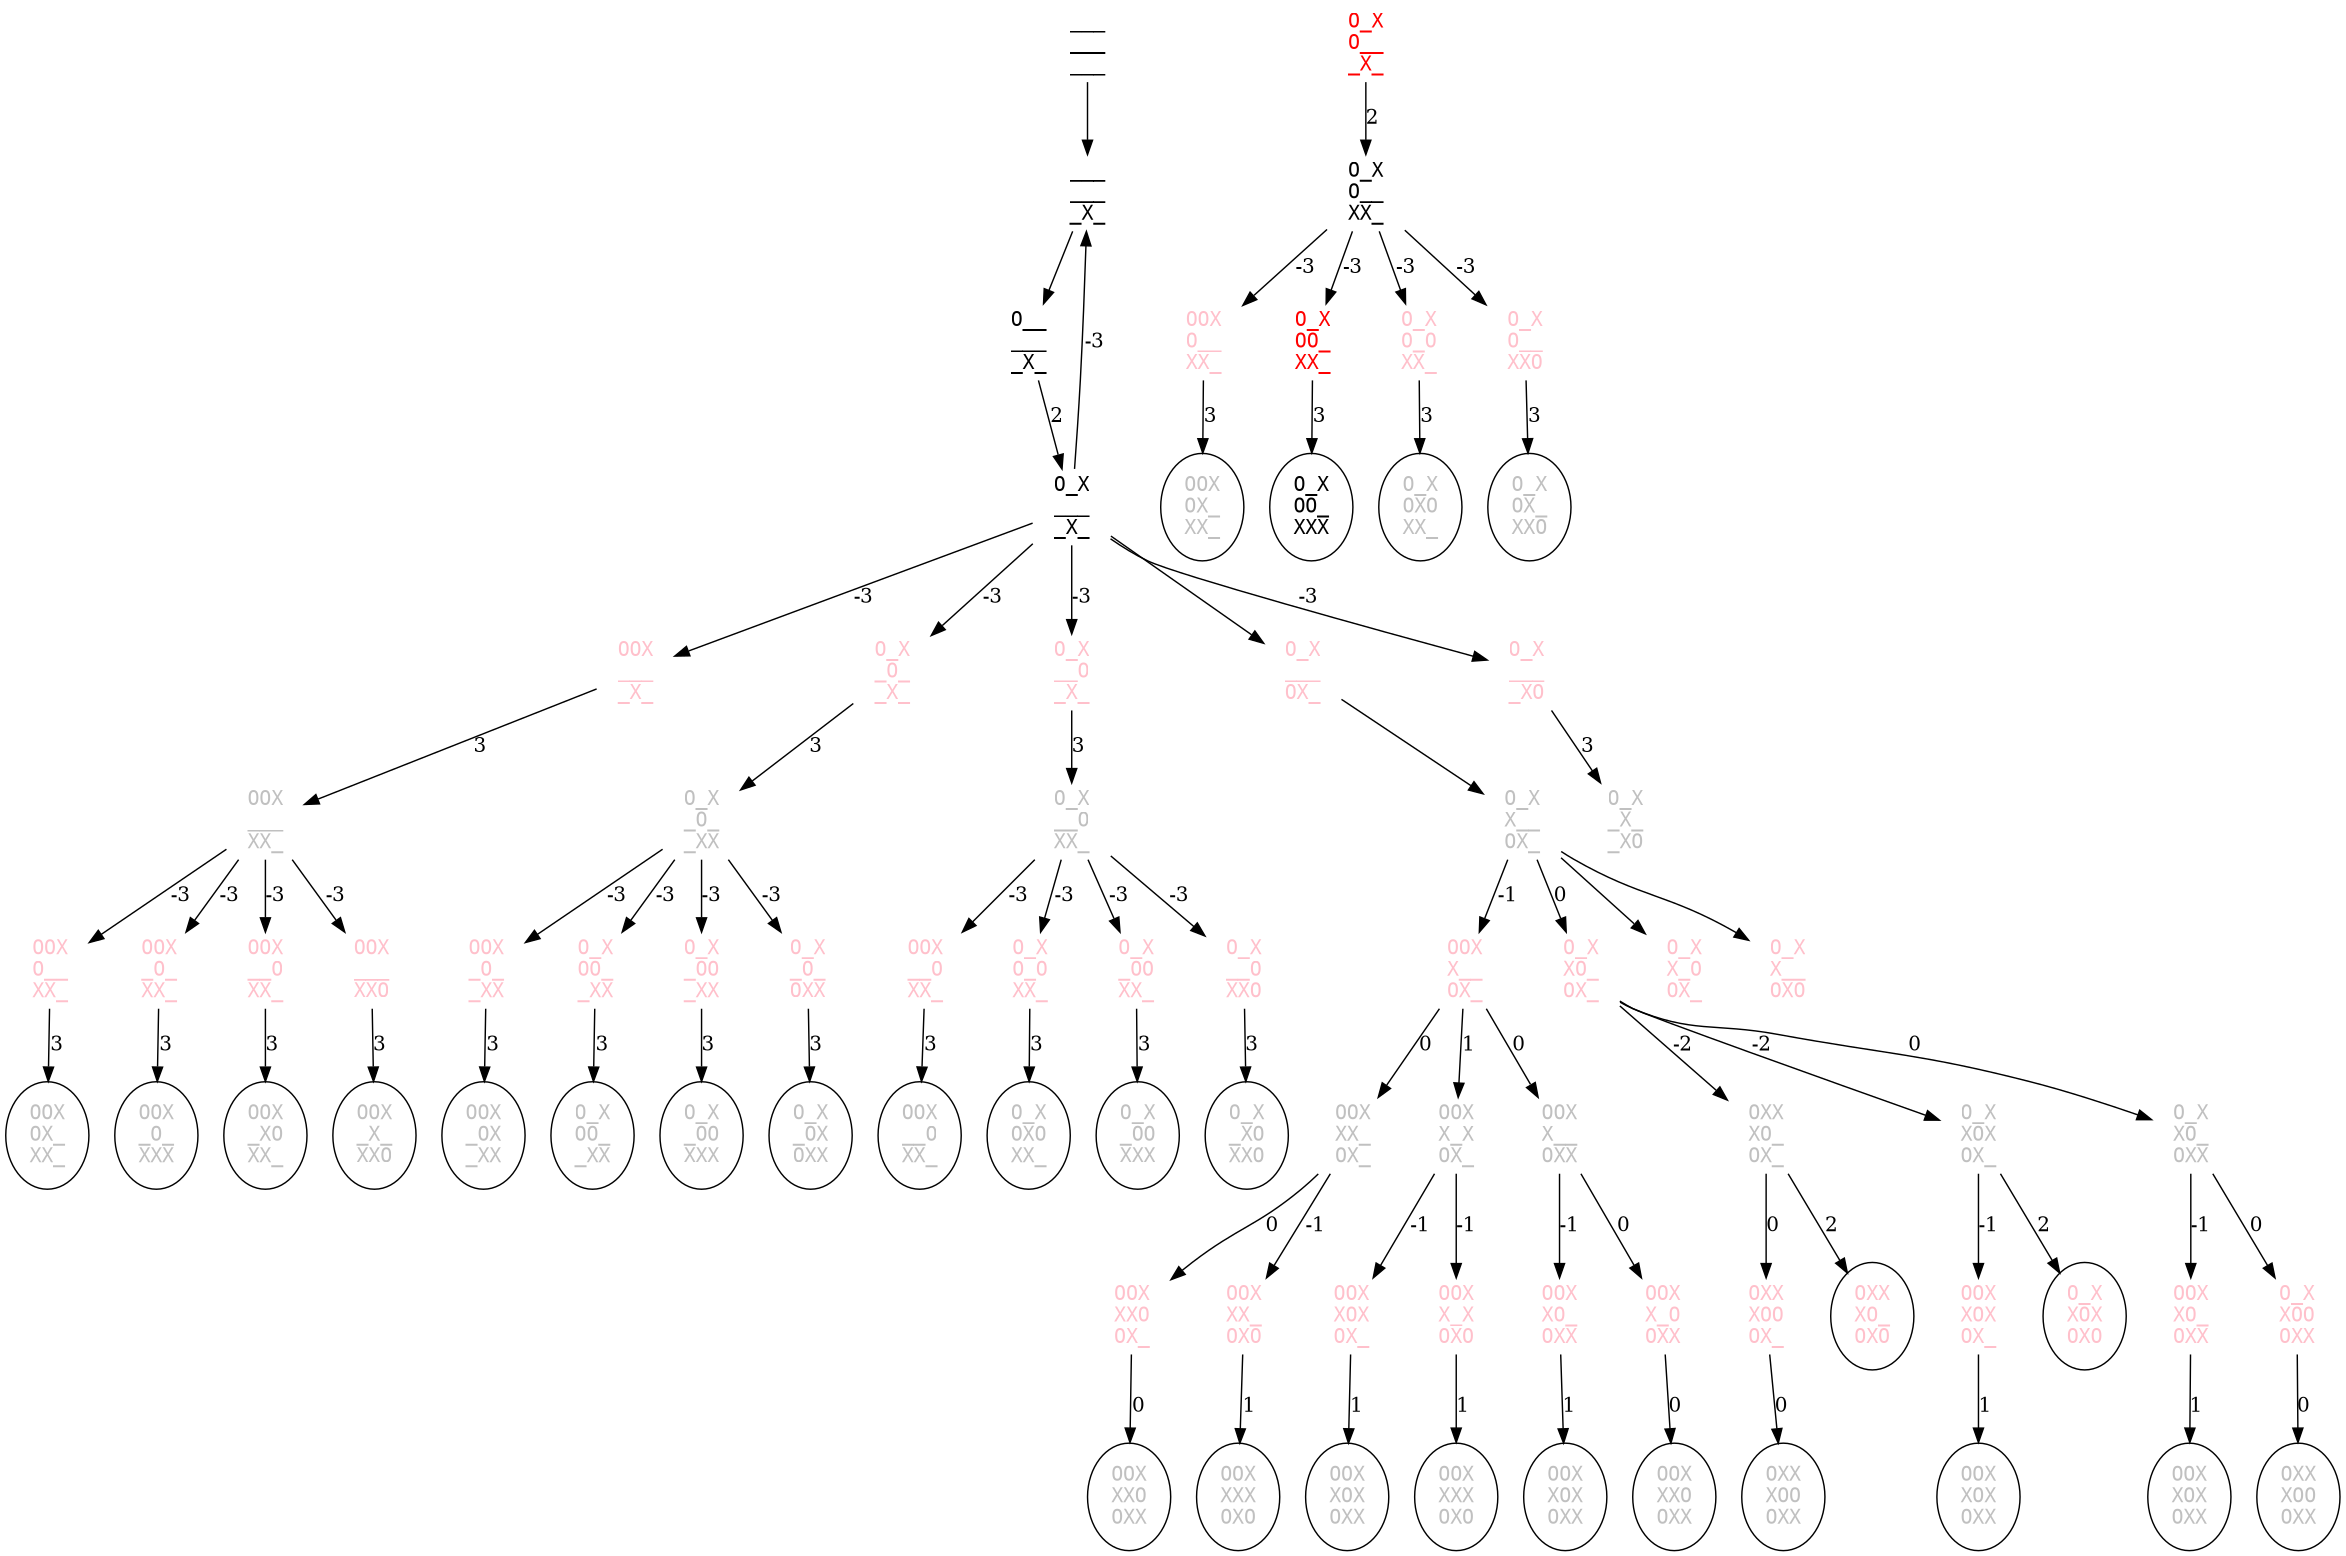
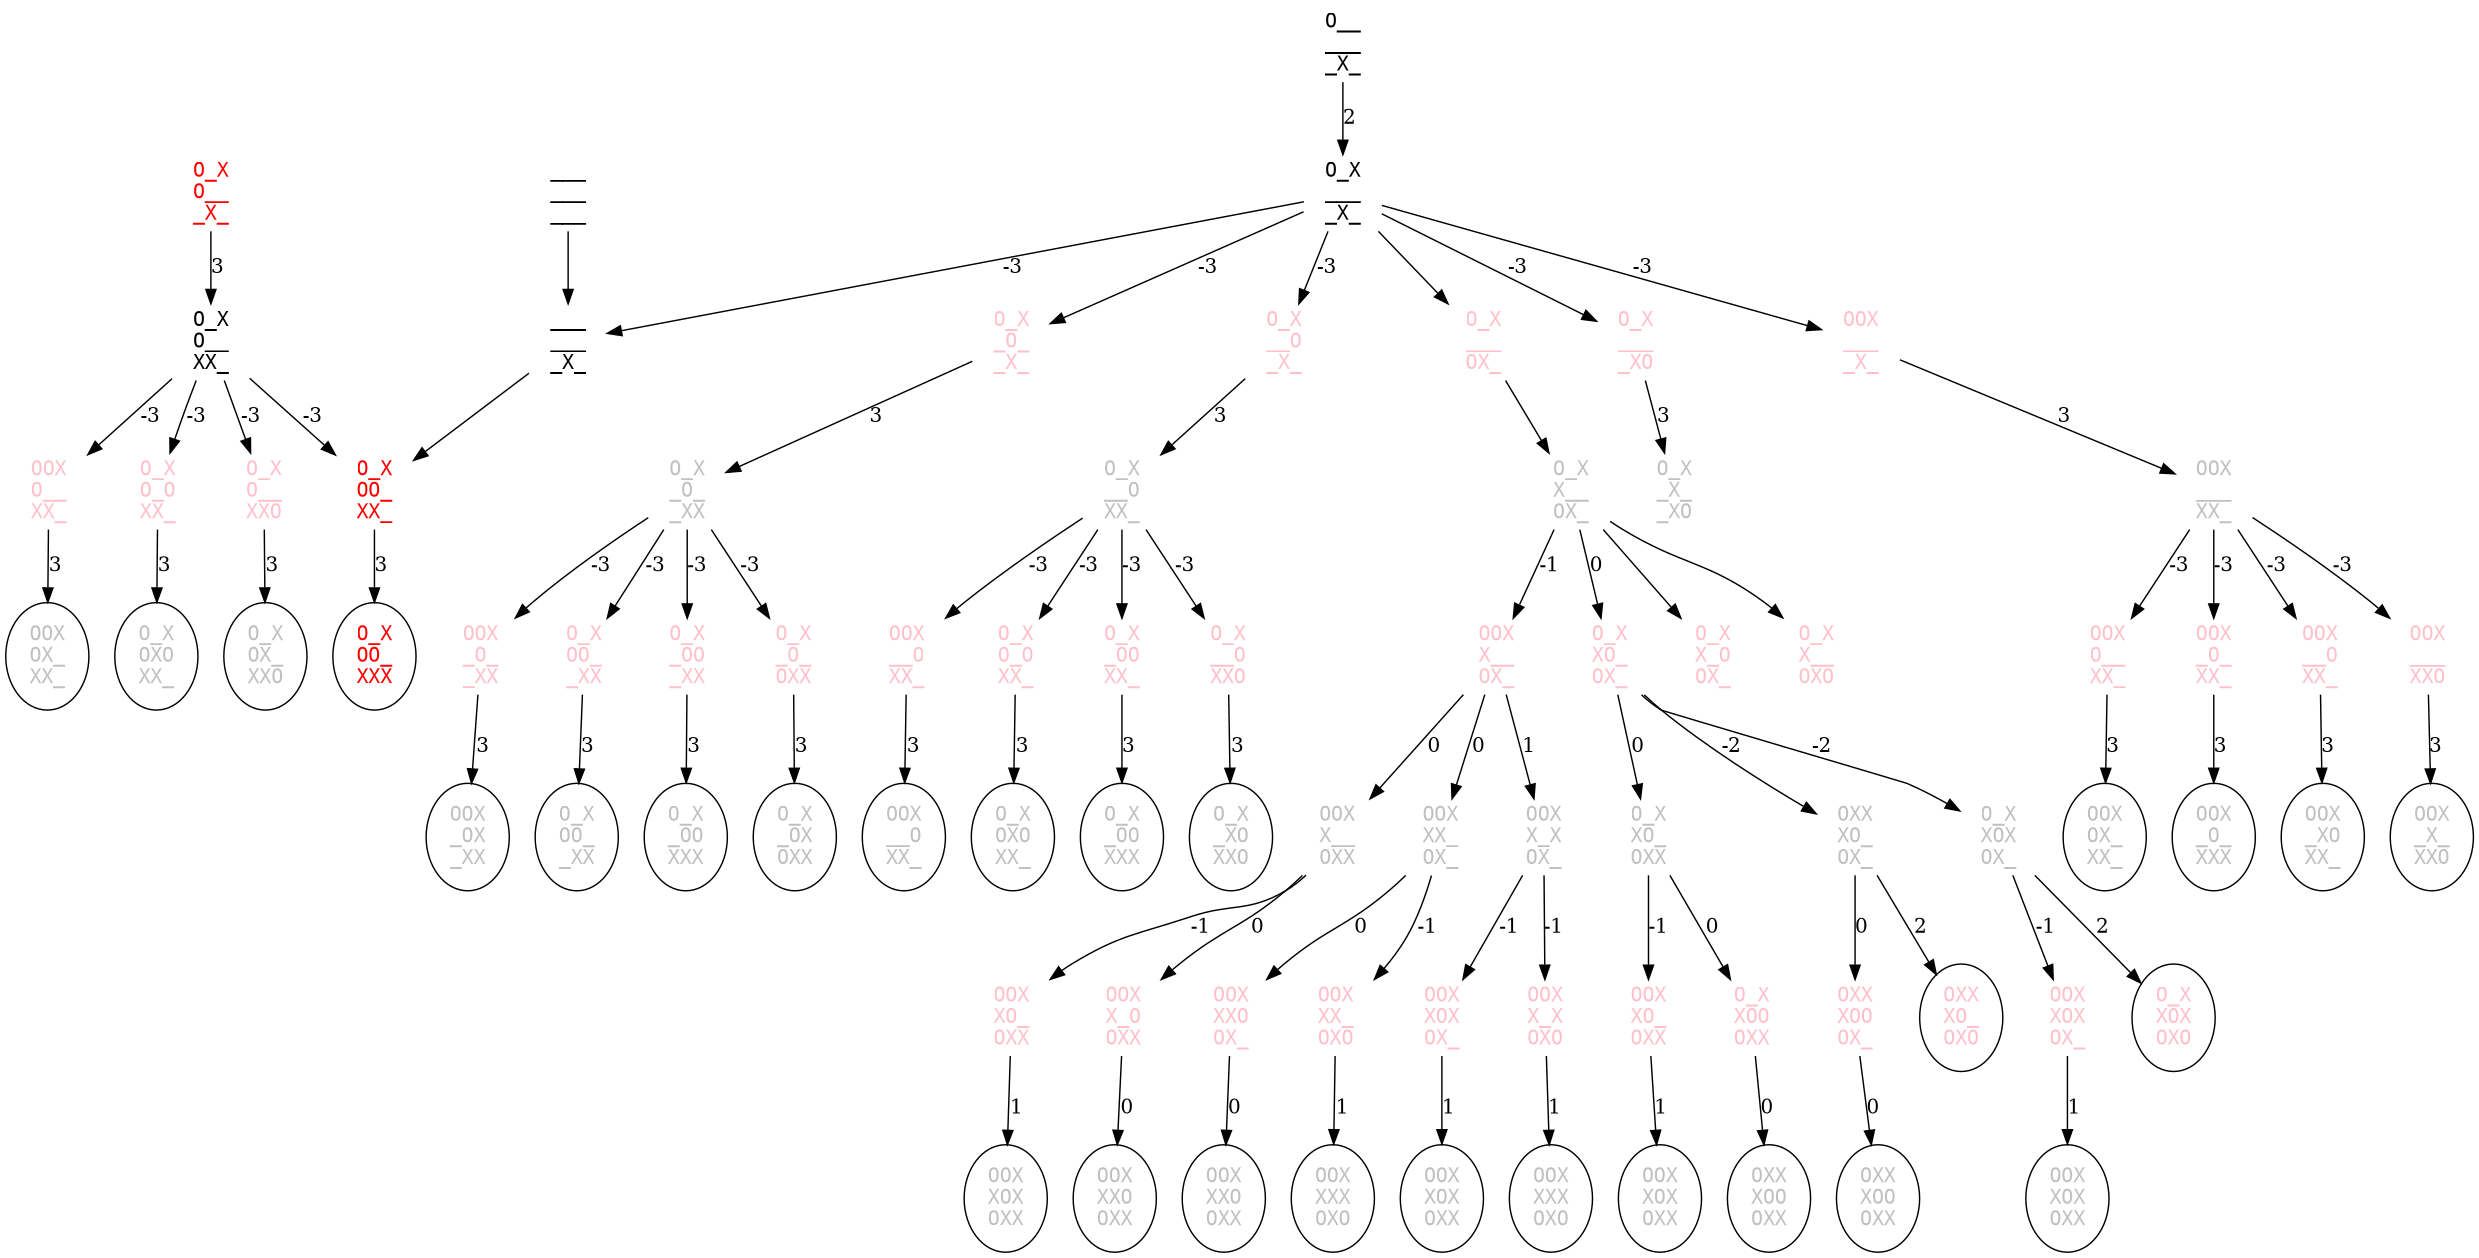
(1373, 118) -> (218, 268)
(1061, 261) -> (477, 412)
(1311, 507) -> (374, 656)
